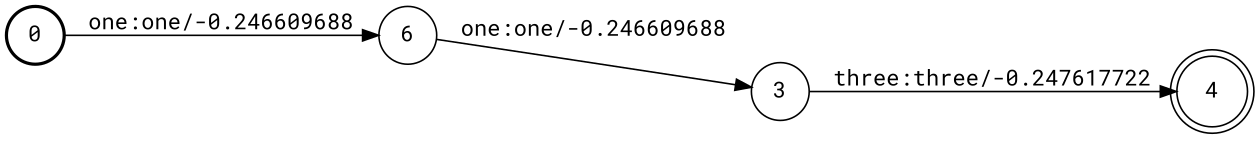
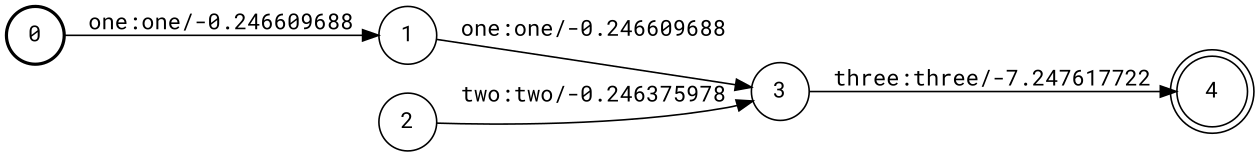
(408, 35) -> (408, 35)
(993, 79) -> (993, 79)
none -> (408, 122)
